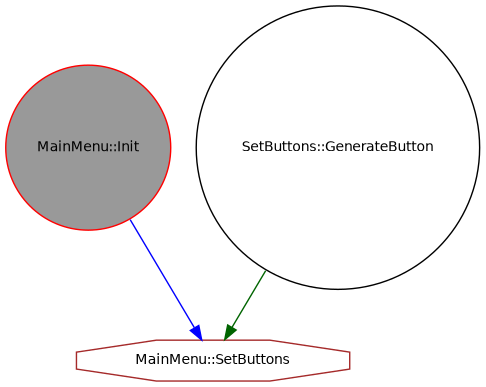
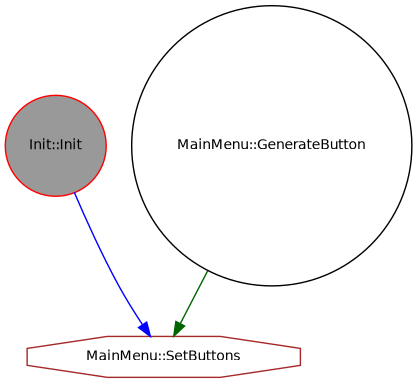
(88, 148) -> (56, 146)
(338, 148) -> (272, 146)
